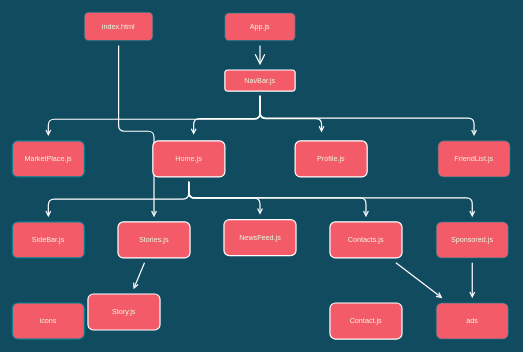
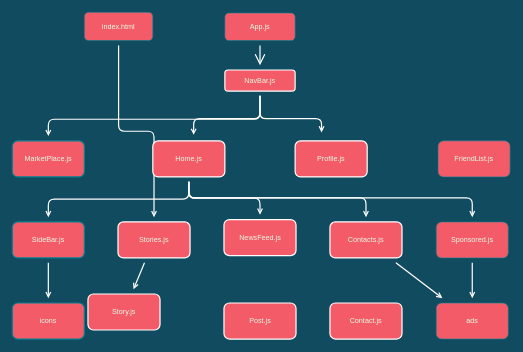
(403, 118) -> none
none -> (48, 279)
none -> (260, 321)
